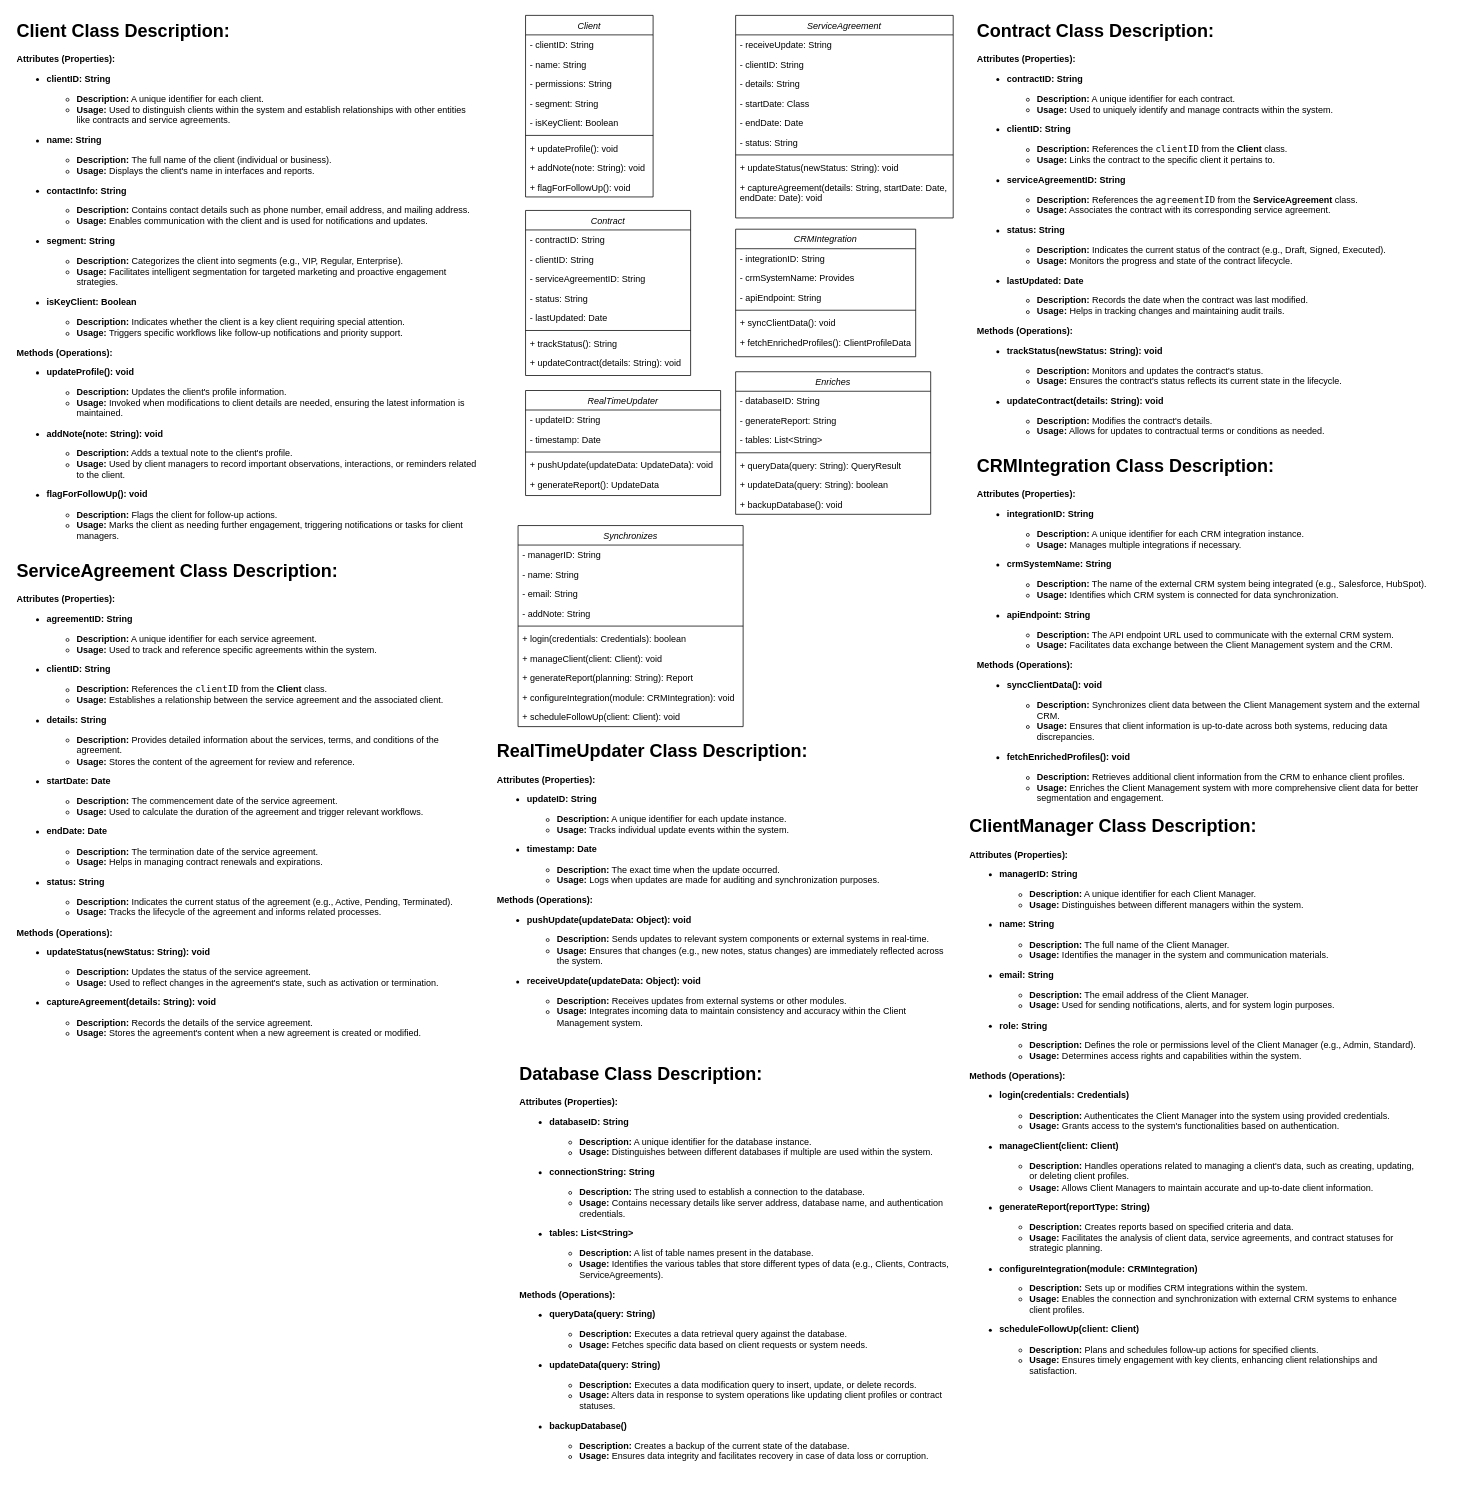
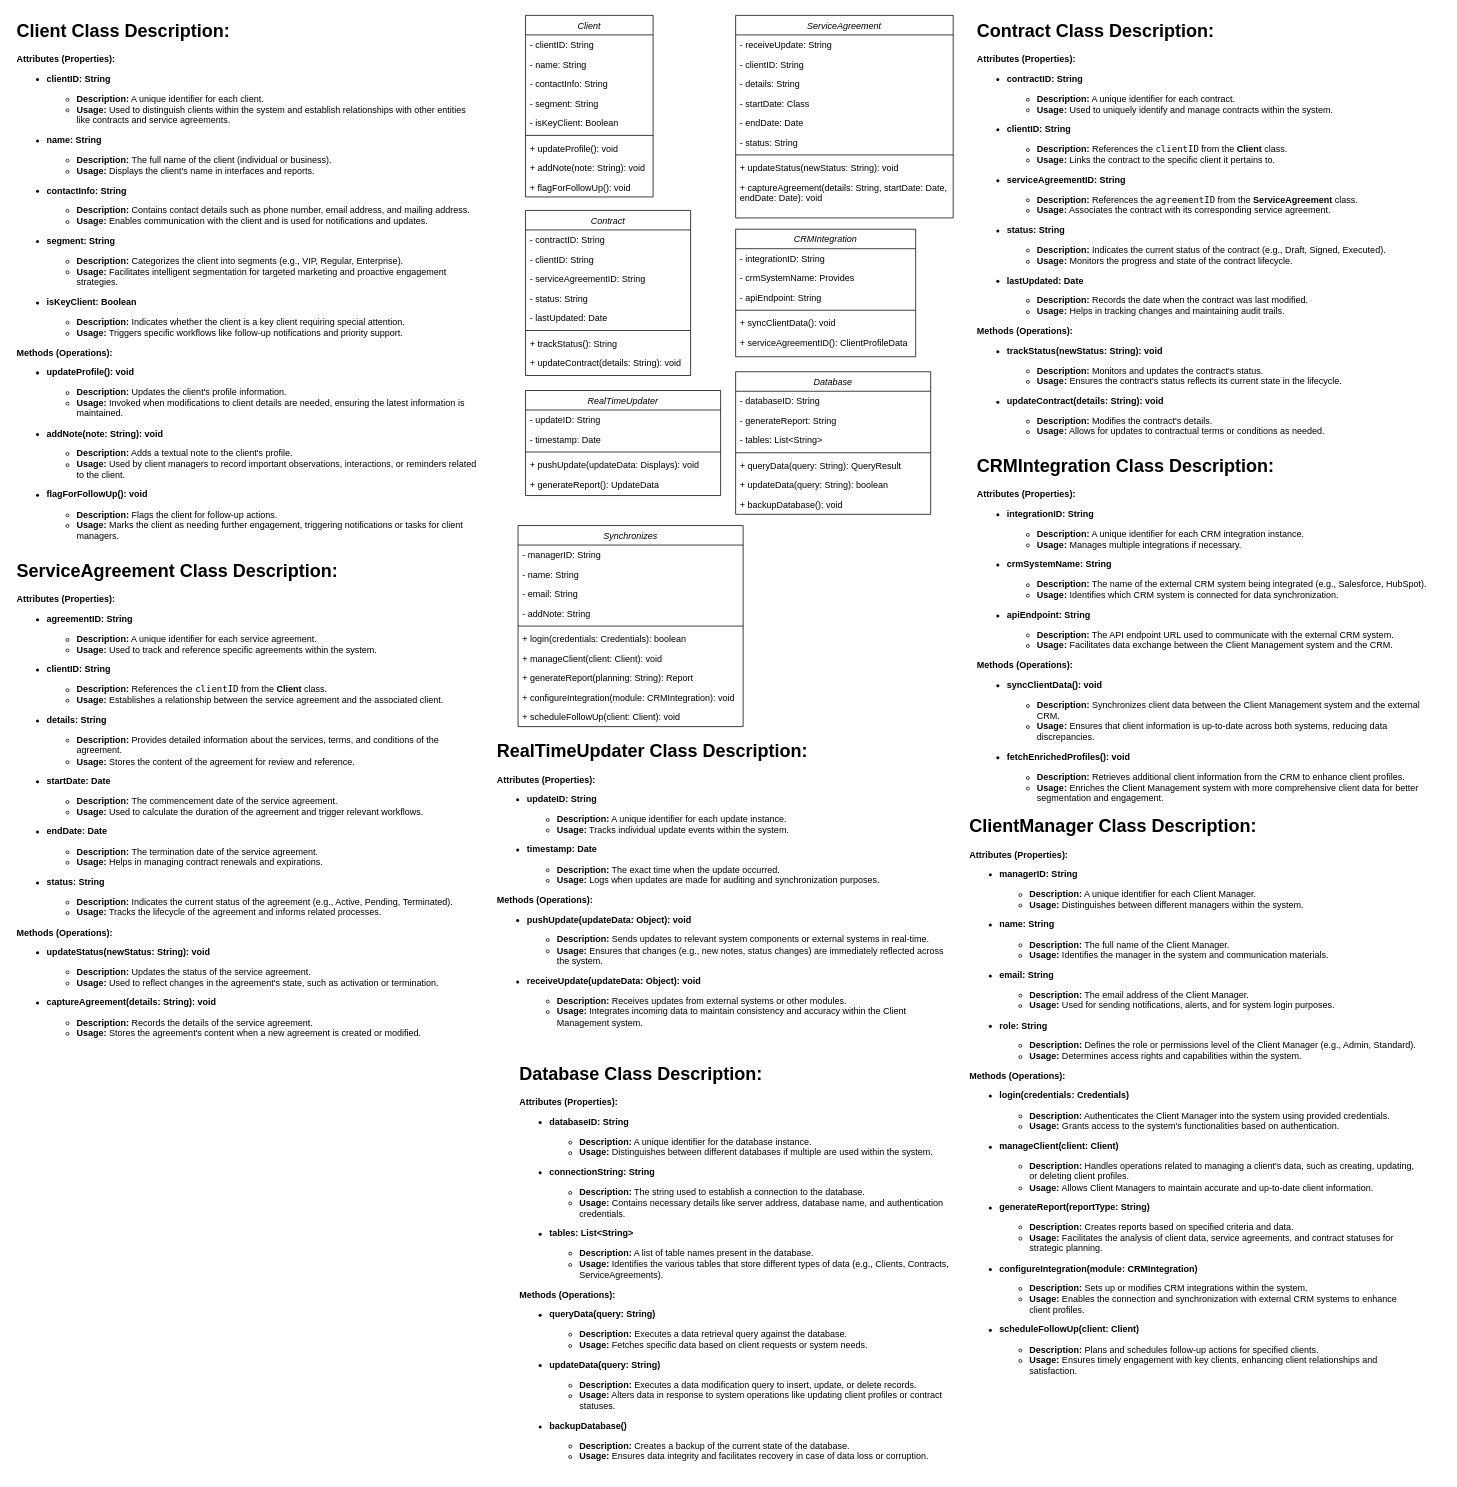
(575, 84) -> (578, 84)
(839, 343) -> (833, 343)
(833, 382) -> (833, 382)
(628, 465) -> (621, 465)
